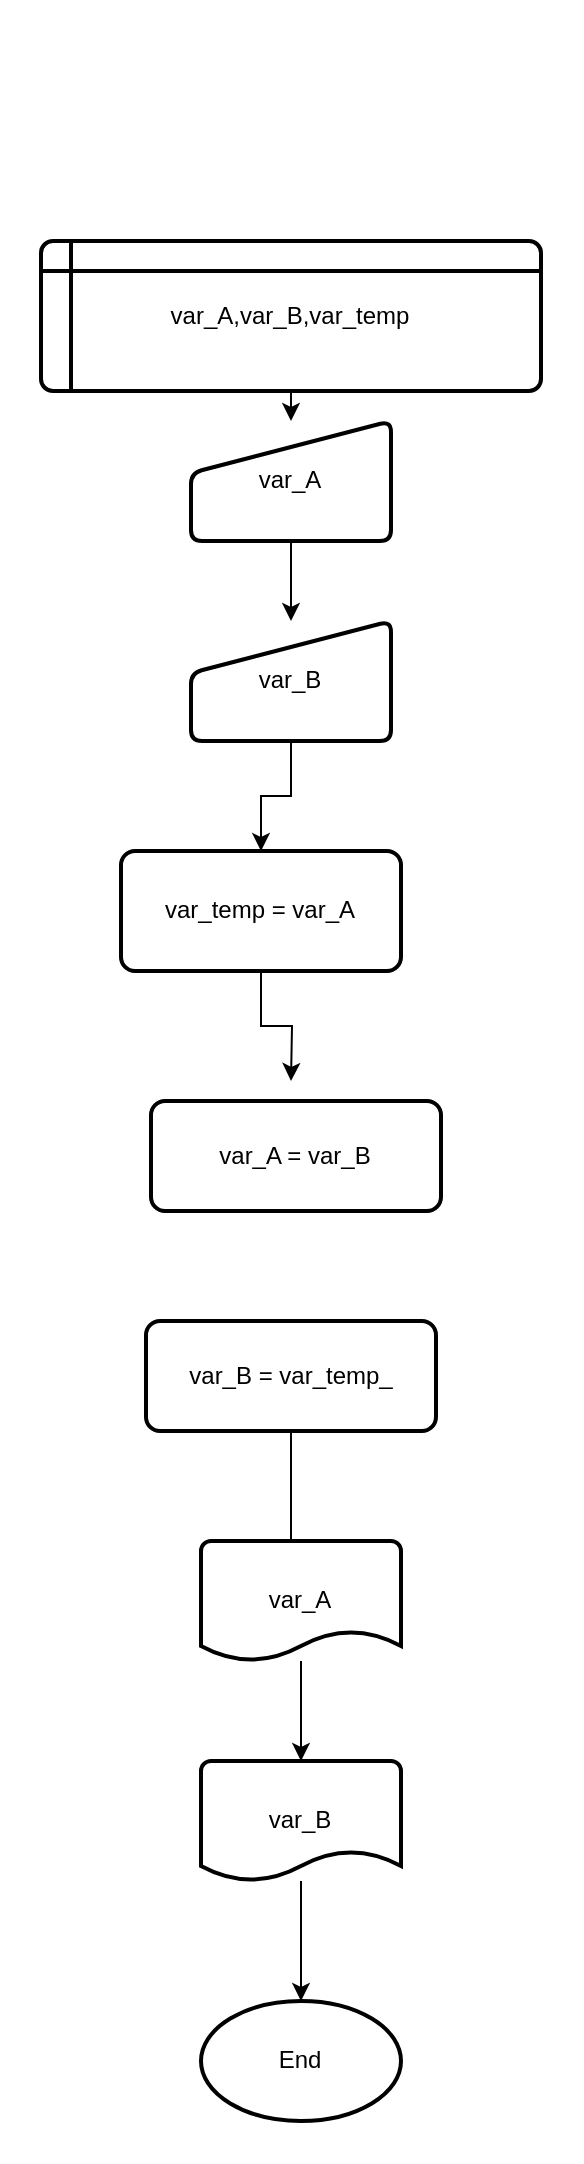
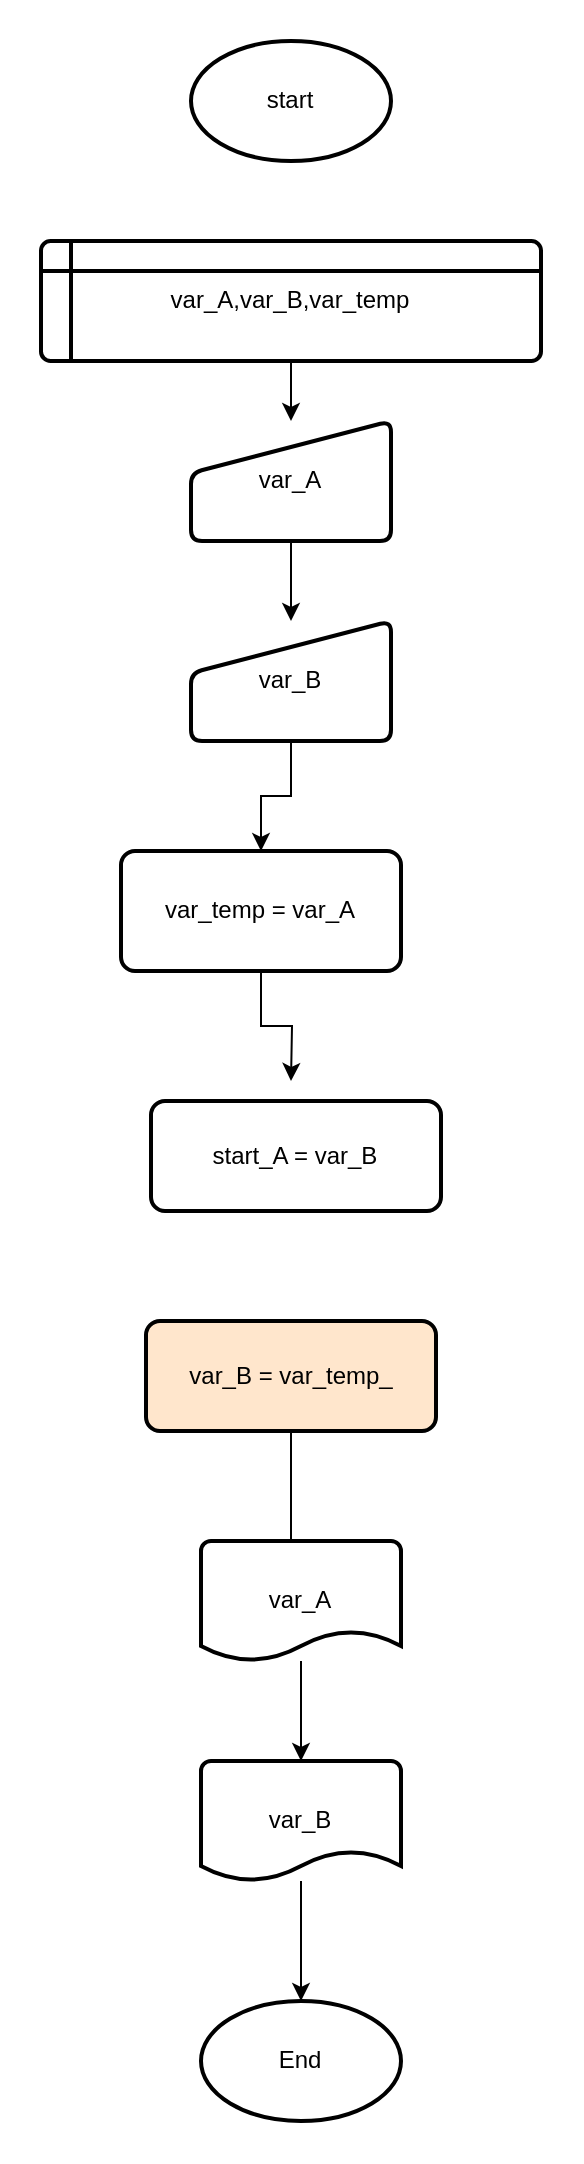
none -> (291, 101)
(291, 316) -> (291, 301)
(296, 1157) -> (296, 1157)
(291, 1376) -> (291, 1376)
